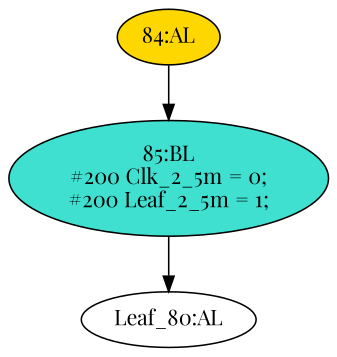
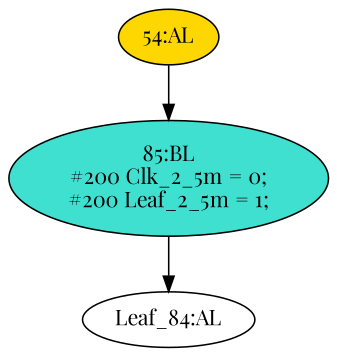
(169, 37) -> (169, 37)
(169, 320) -> (169, 320)
